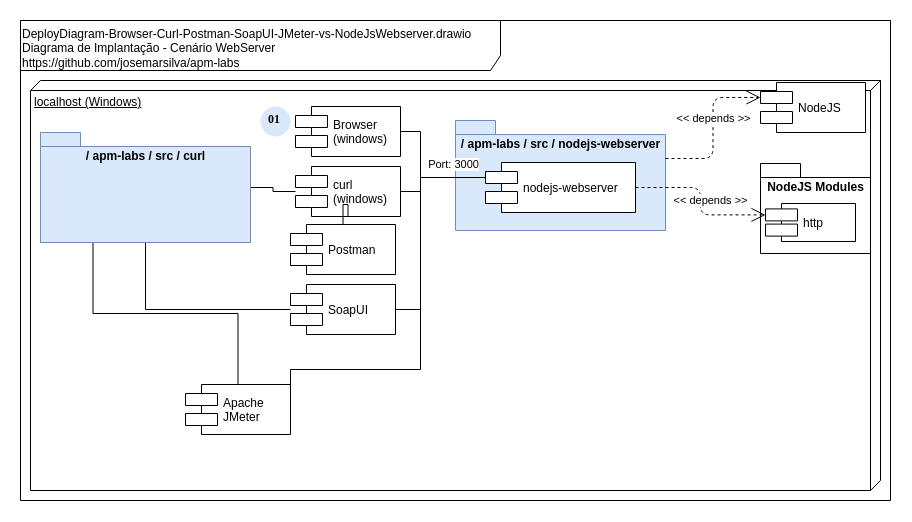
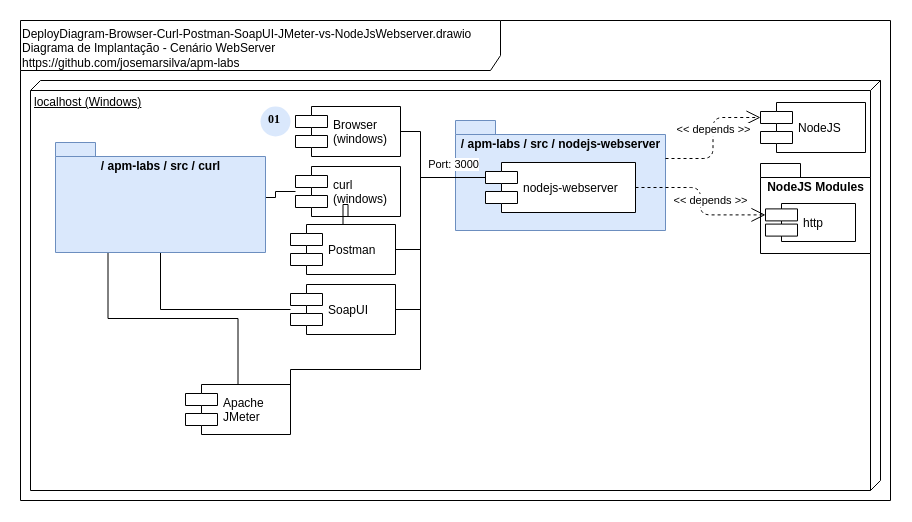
(813, 108) -> (813, 128)
(146, 188) -> (161, 198)
(410, 192) -> none
none -> (407, 250)
